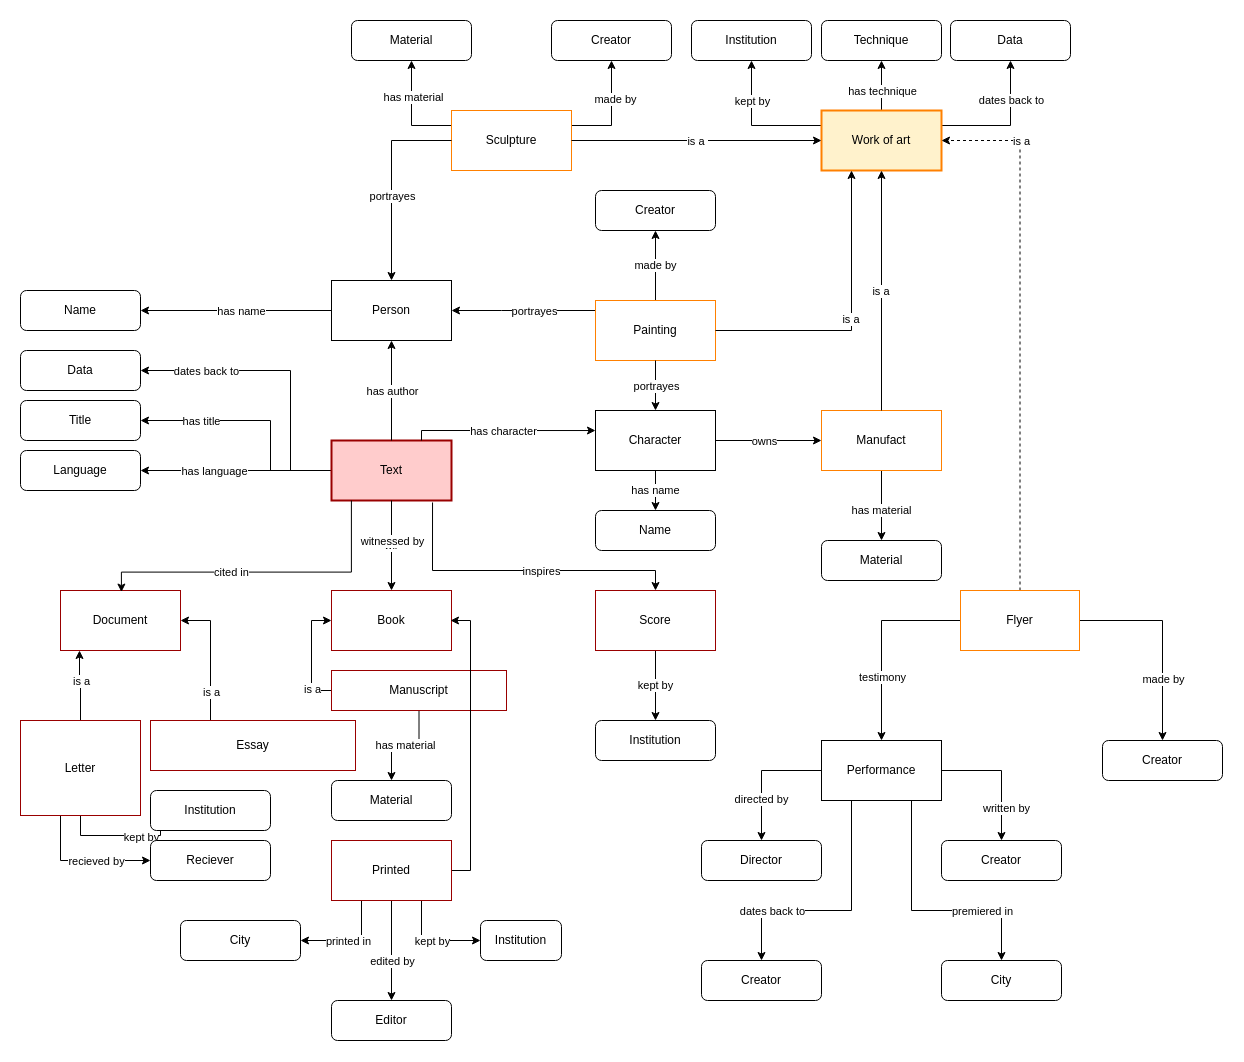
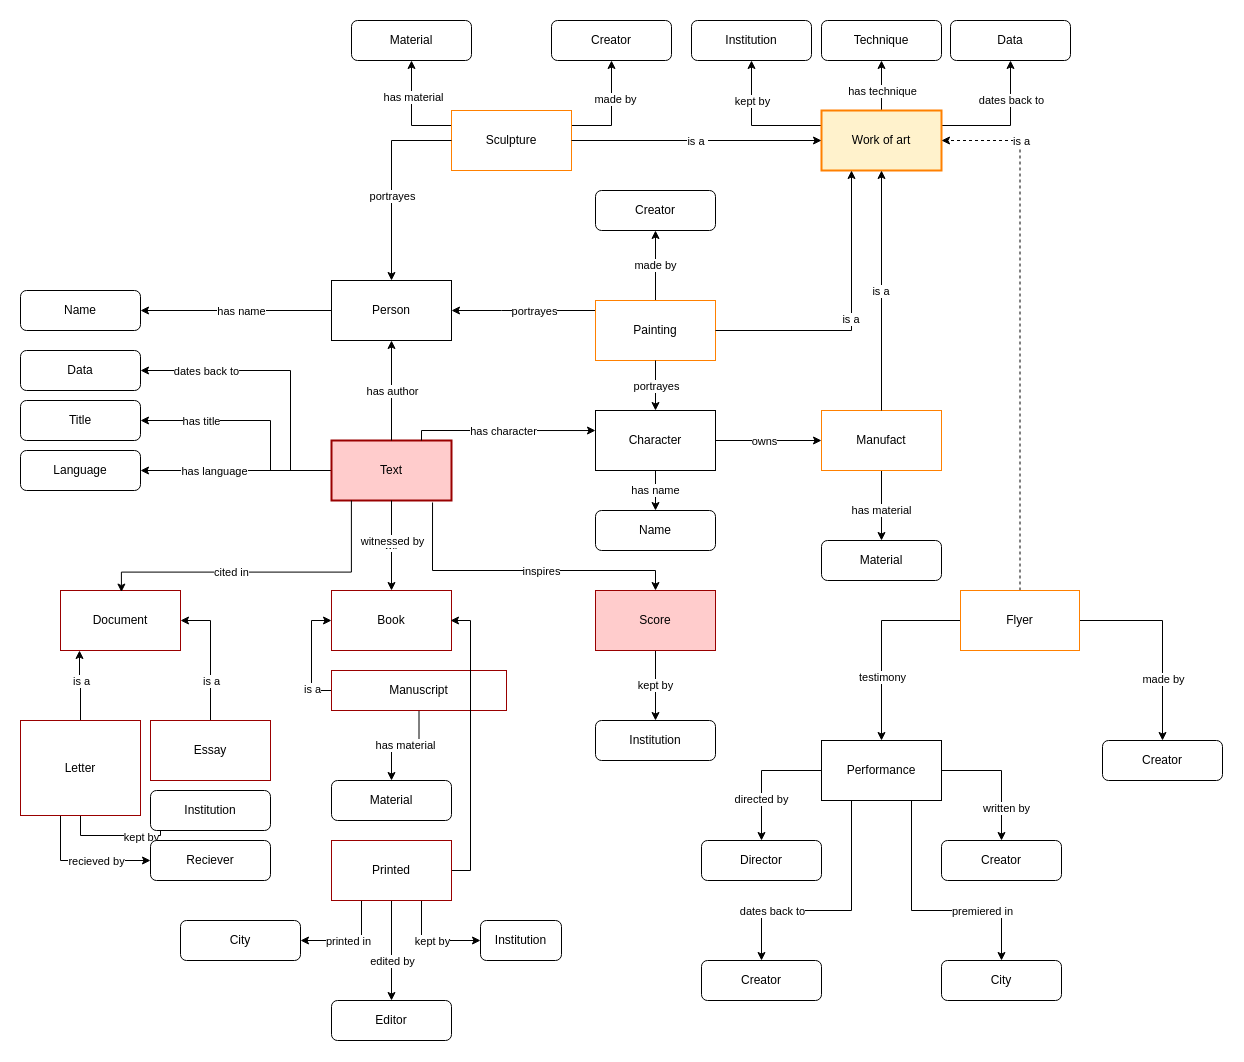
(656, 621) -> (656, 621)
(253, 746) -> (211, 751)
